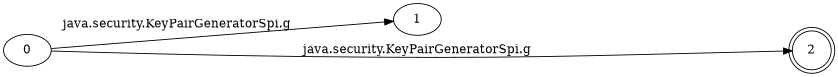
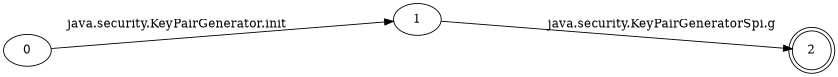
(177, 24) -> (177, 24)
(417, 57) -> (612, 35)
